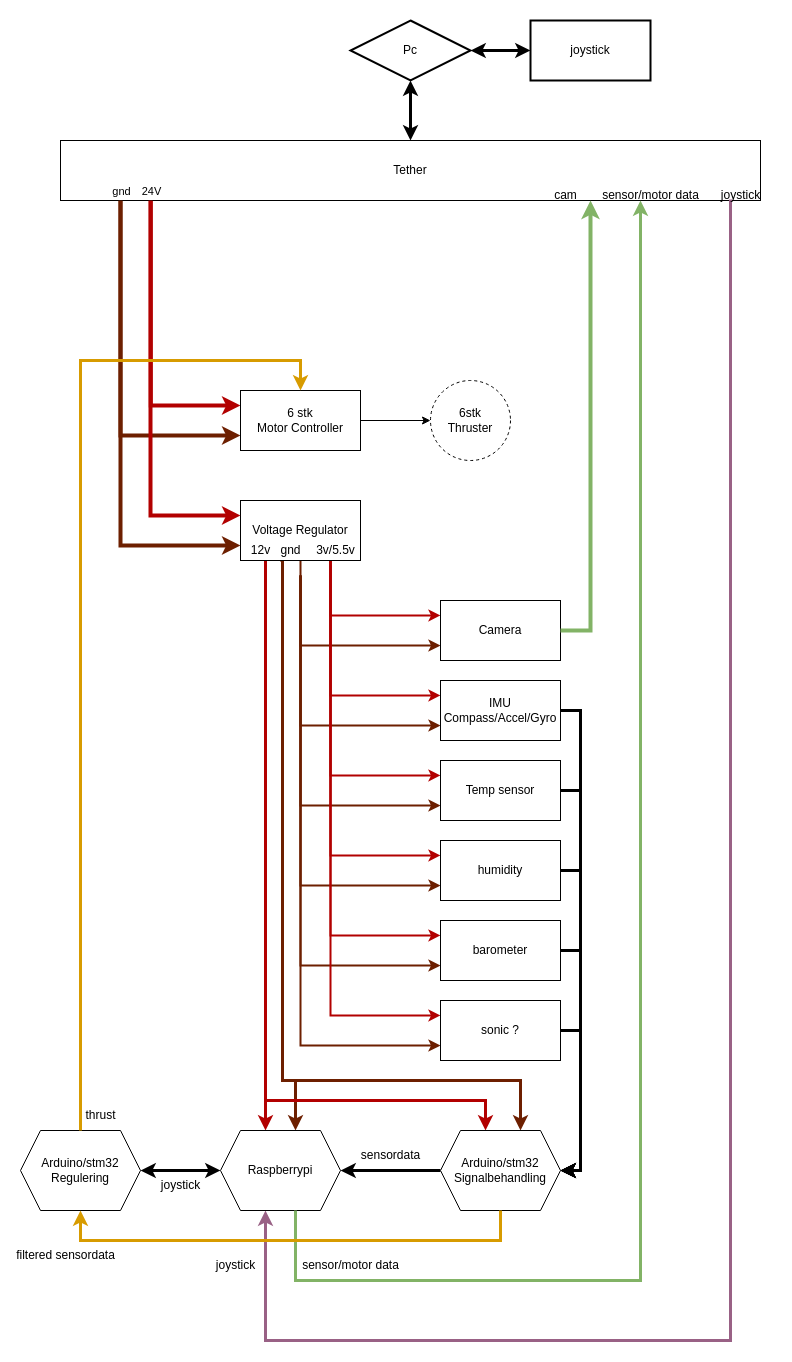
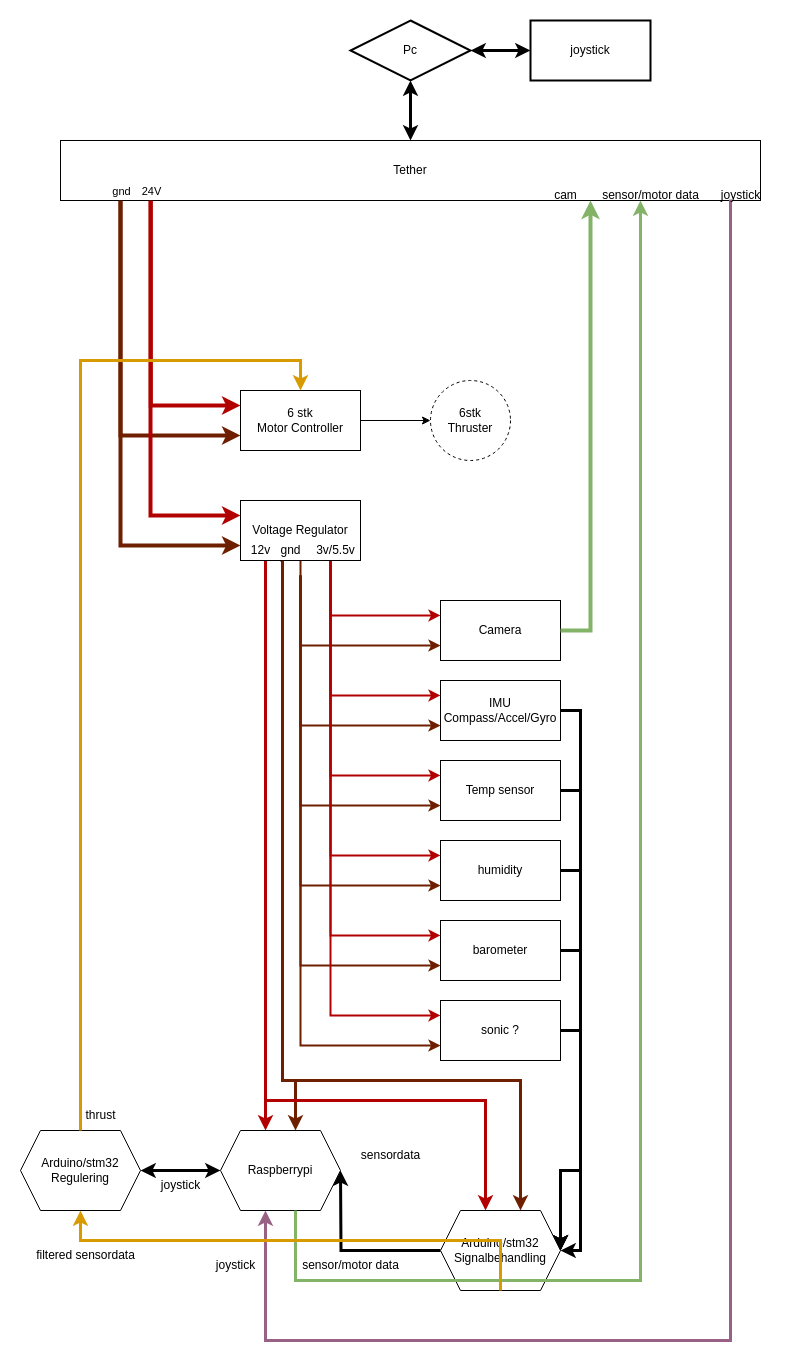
(501, 1171) -> (501, 1251)
(66, 1256) -> (86, 1256)
